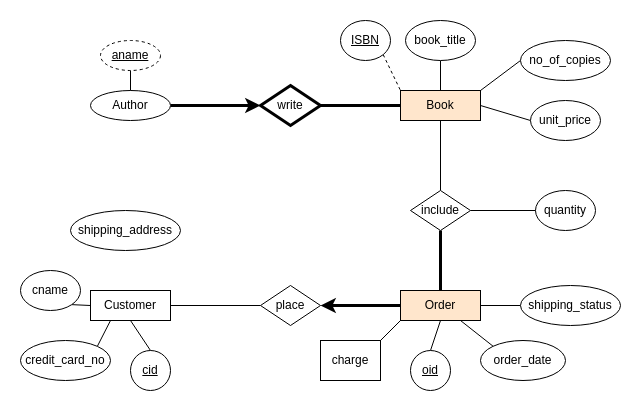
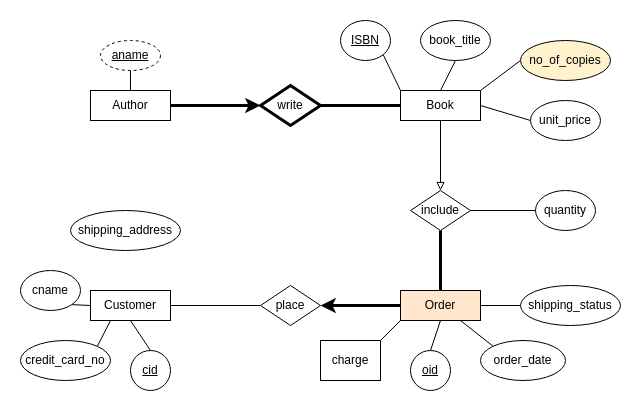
(441, 41) -> (456, 41)
(566, 61) -> (566, 61)
(391, 71) -> (391, 71)
(131, 106) -> (131, 106)
(441, 106) -> (441, 106)
(441, 184) -> (441, 181)
